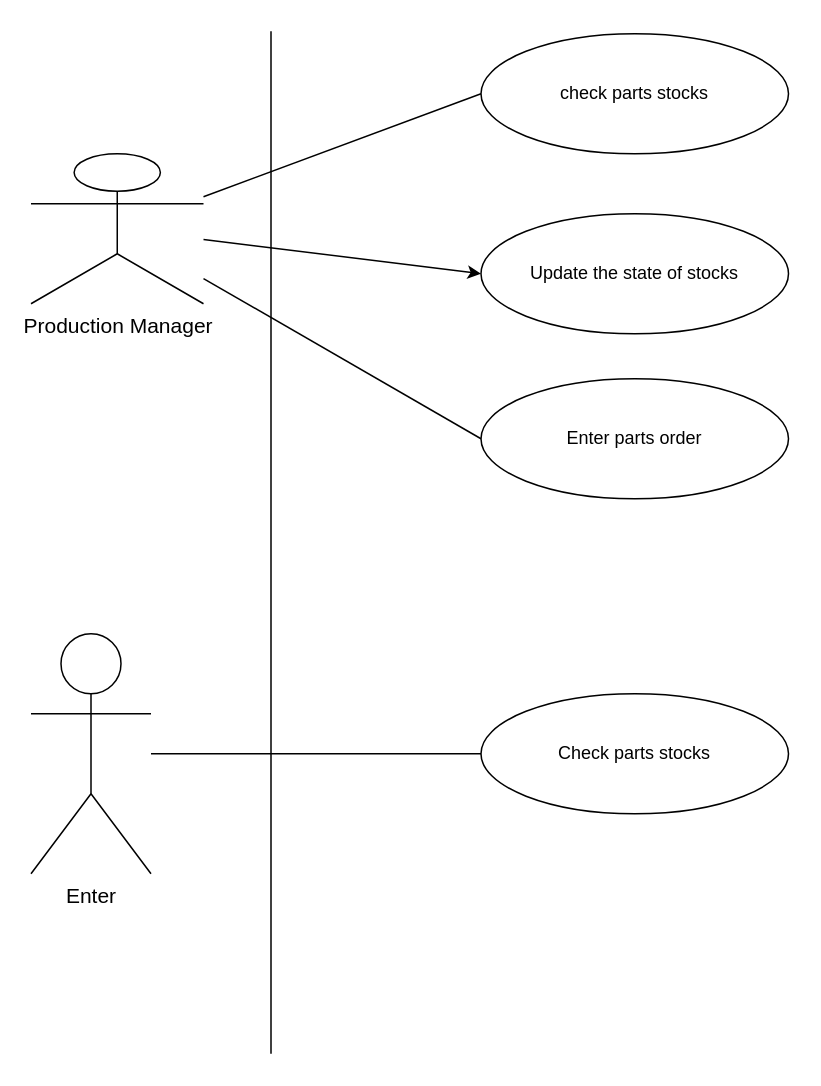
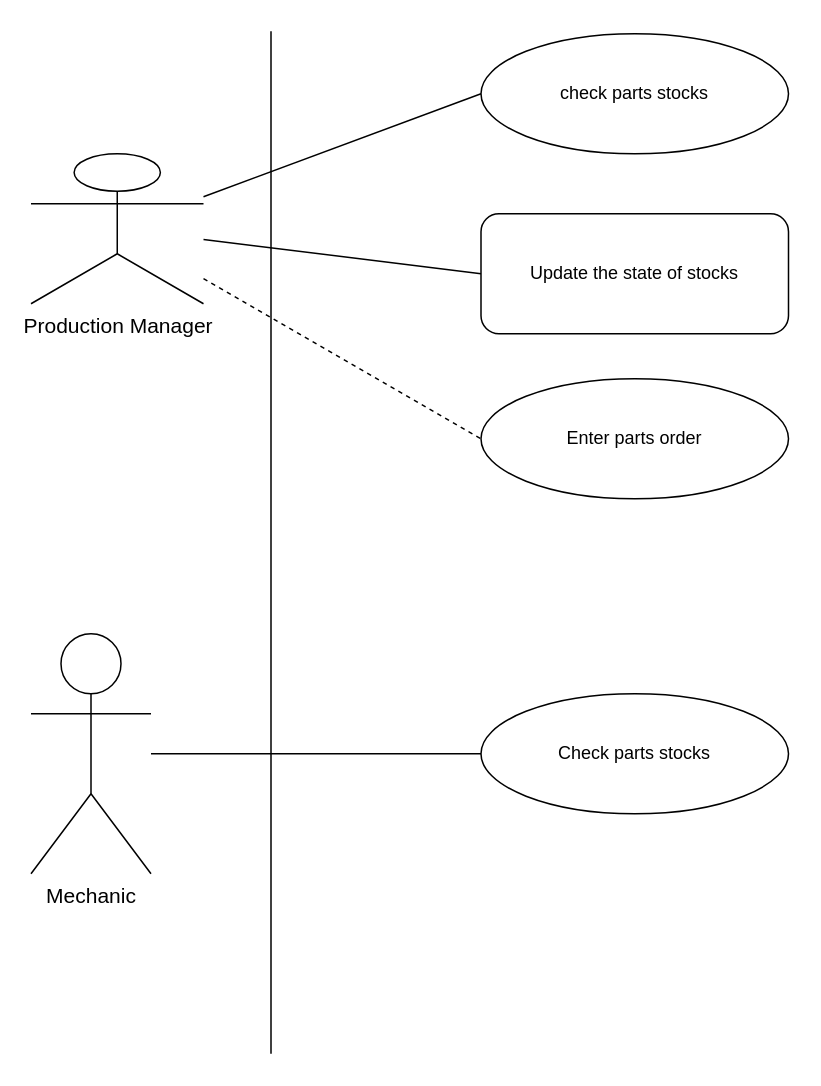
(469, 272) -> (473, 273)
(635, 274) -> (635, 274)
(341, 358) -> (341, 358)
(92, 895) -> (92, 895)
